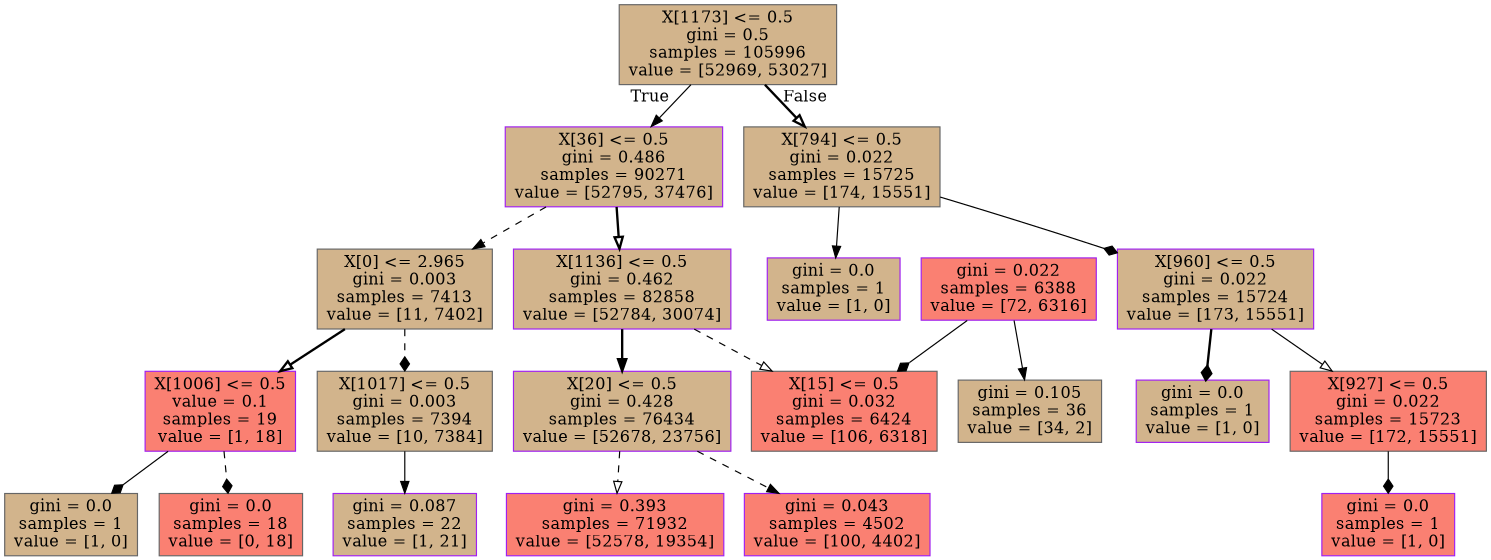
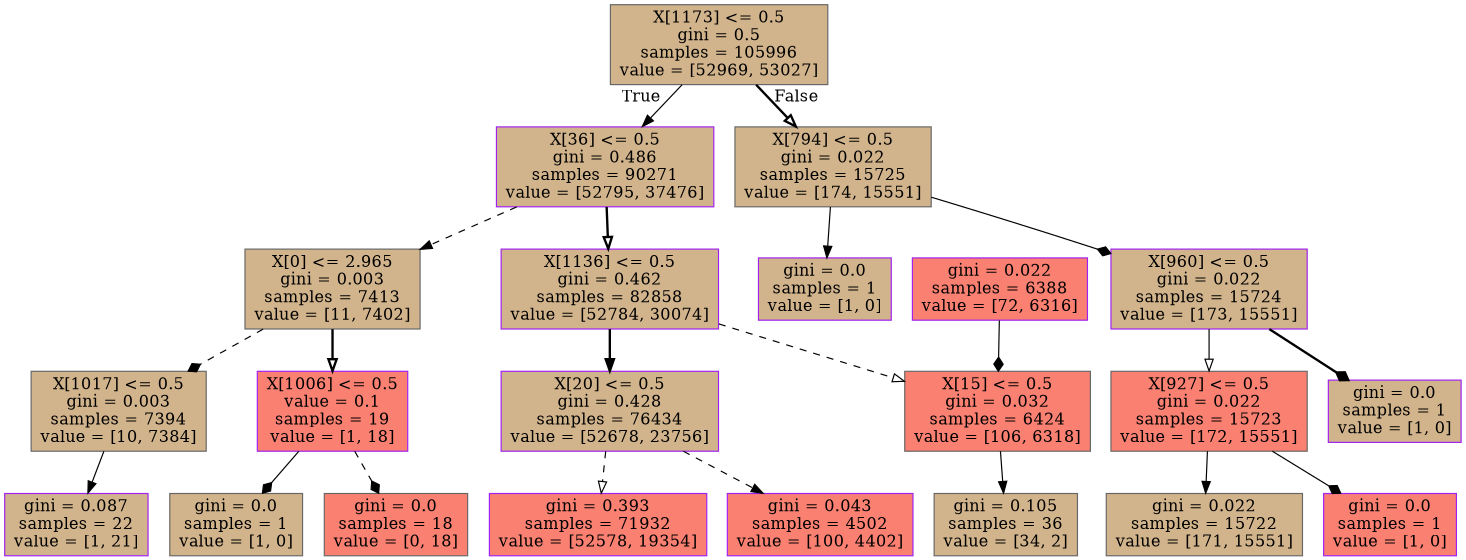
(1018, 344) -> (1002, 466)
none -> (1204, 525)
